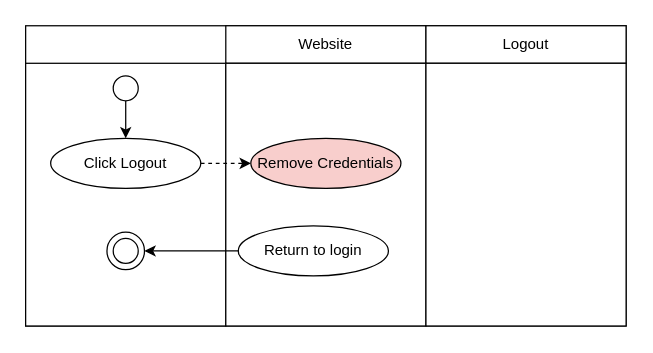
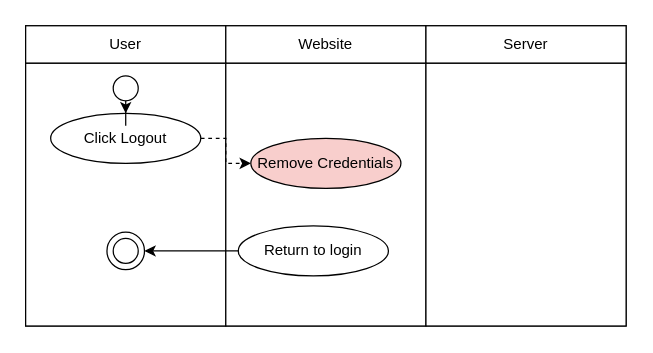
none -> (126, 44)
(526, 44) -> (526, 44)
(126, 163) -> (126, 138)
